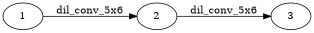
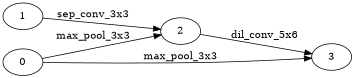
(90, 11) -> (93, 14)
none -> (23, 62)
